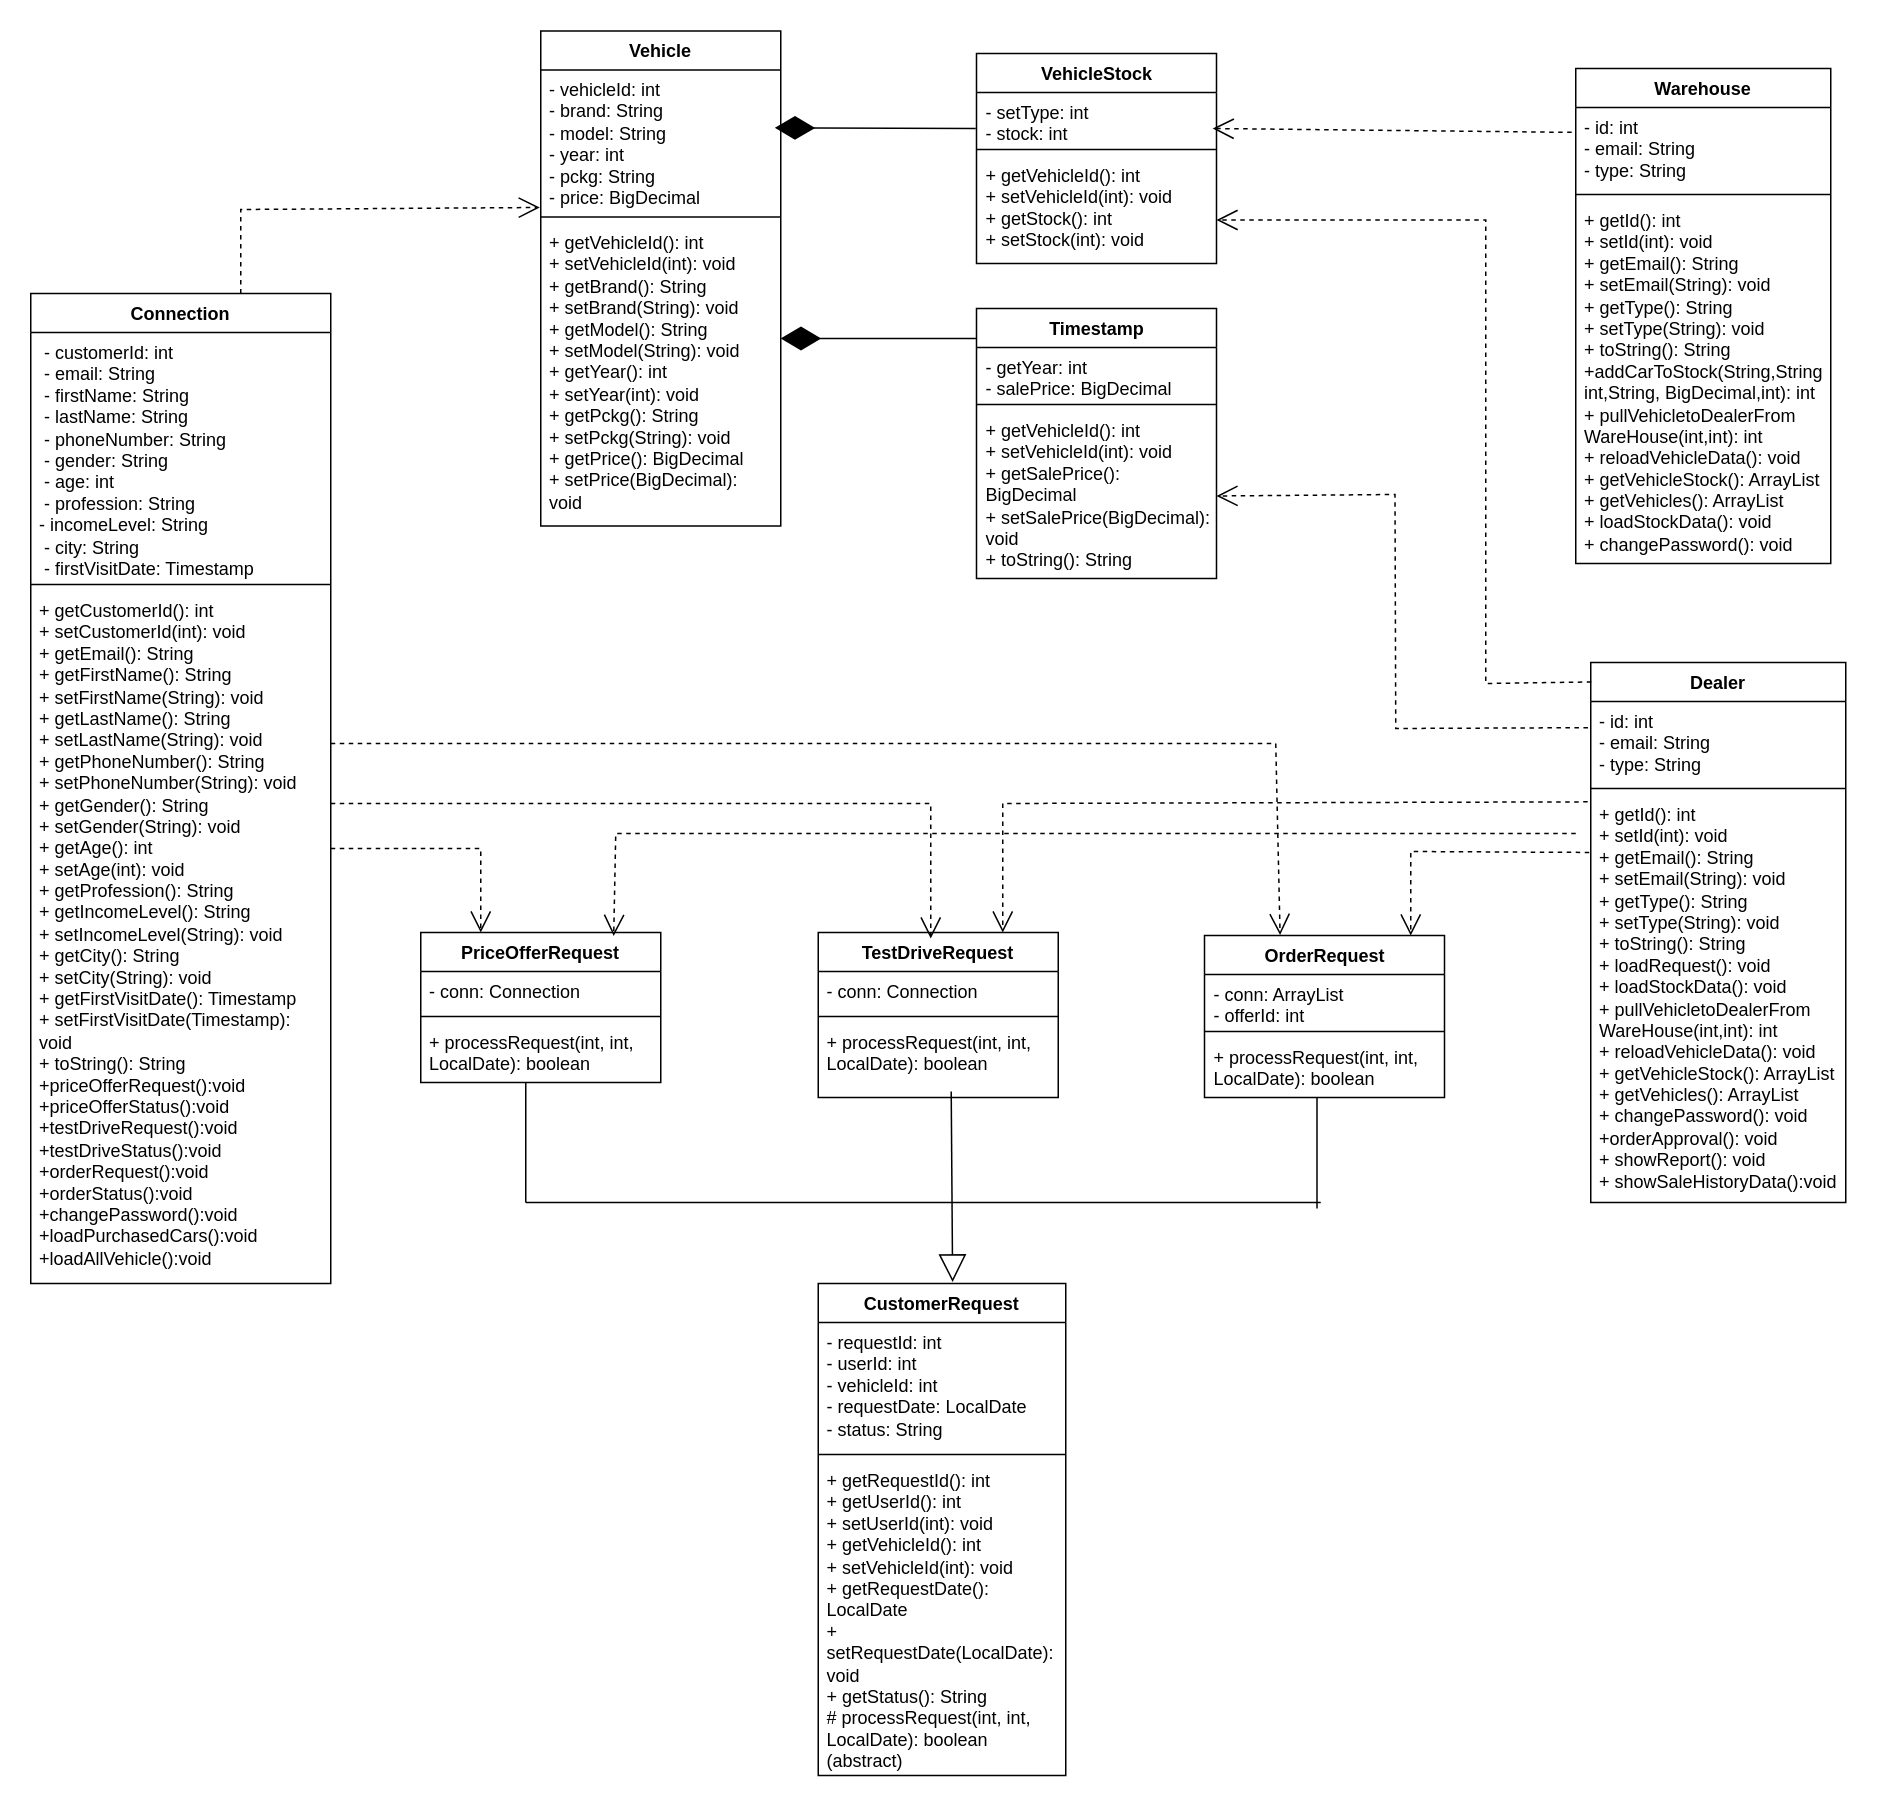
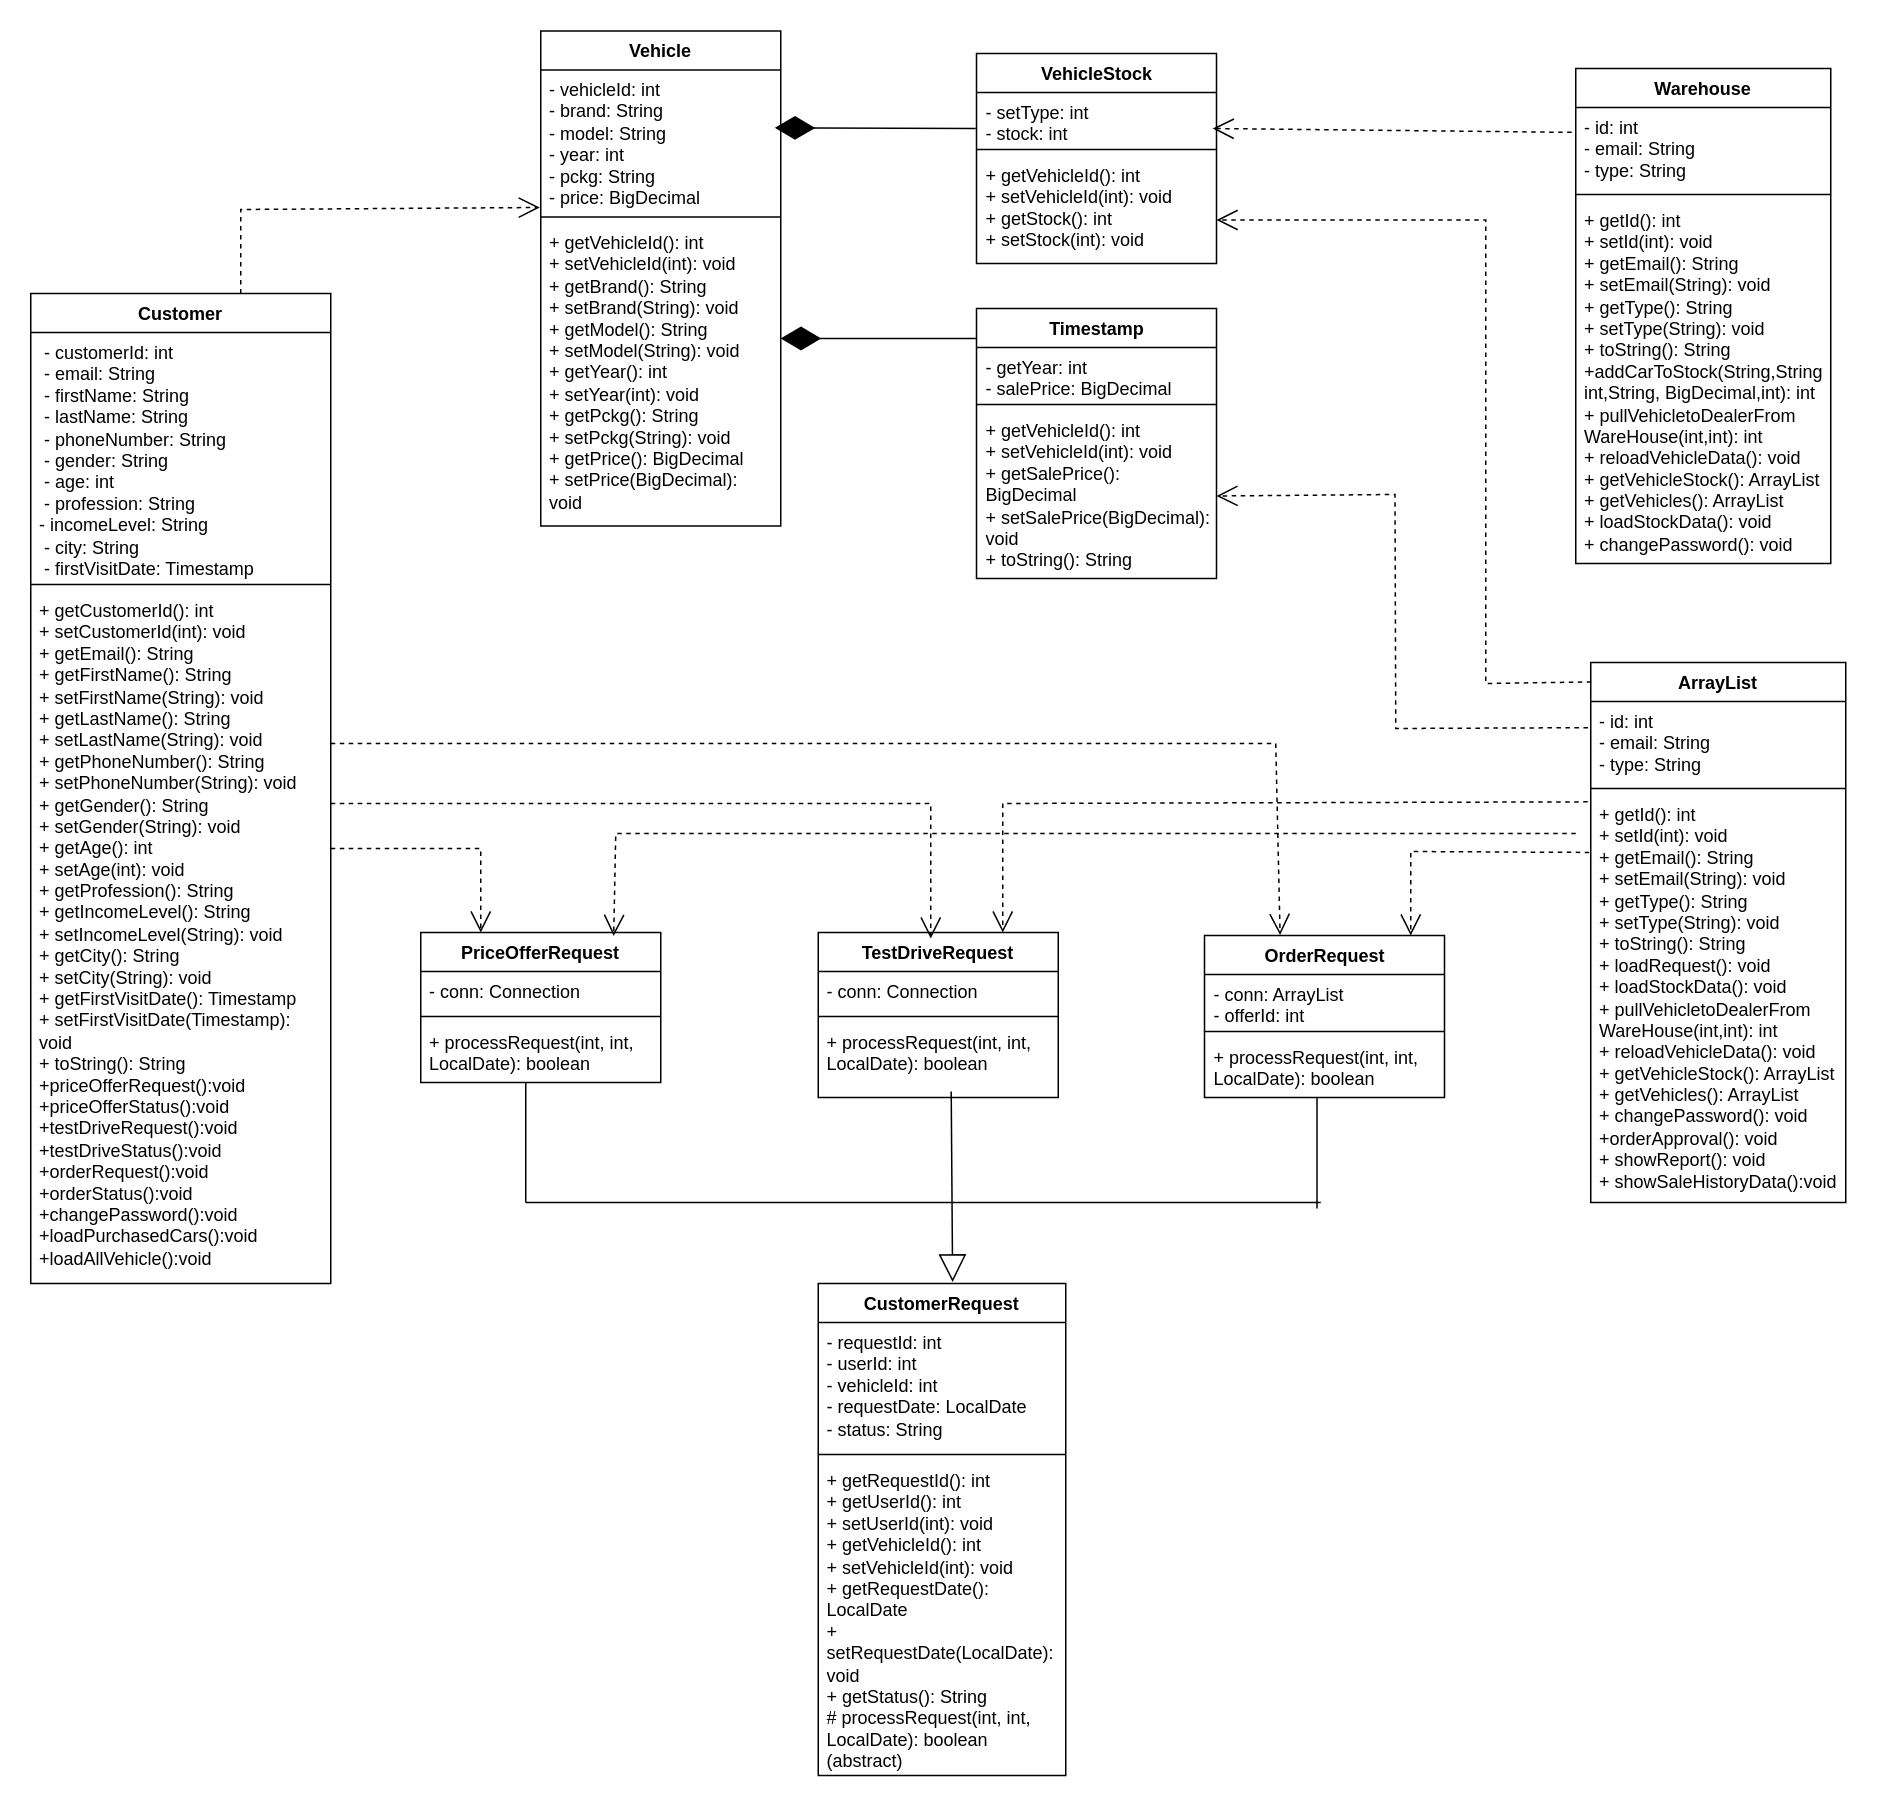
(181, 315) -> (181, 315)
(1718, 684) -> (1718, 684)
